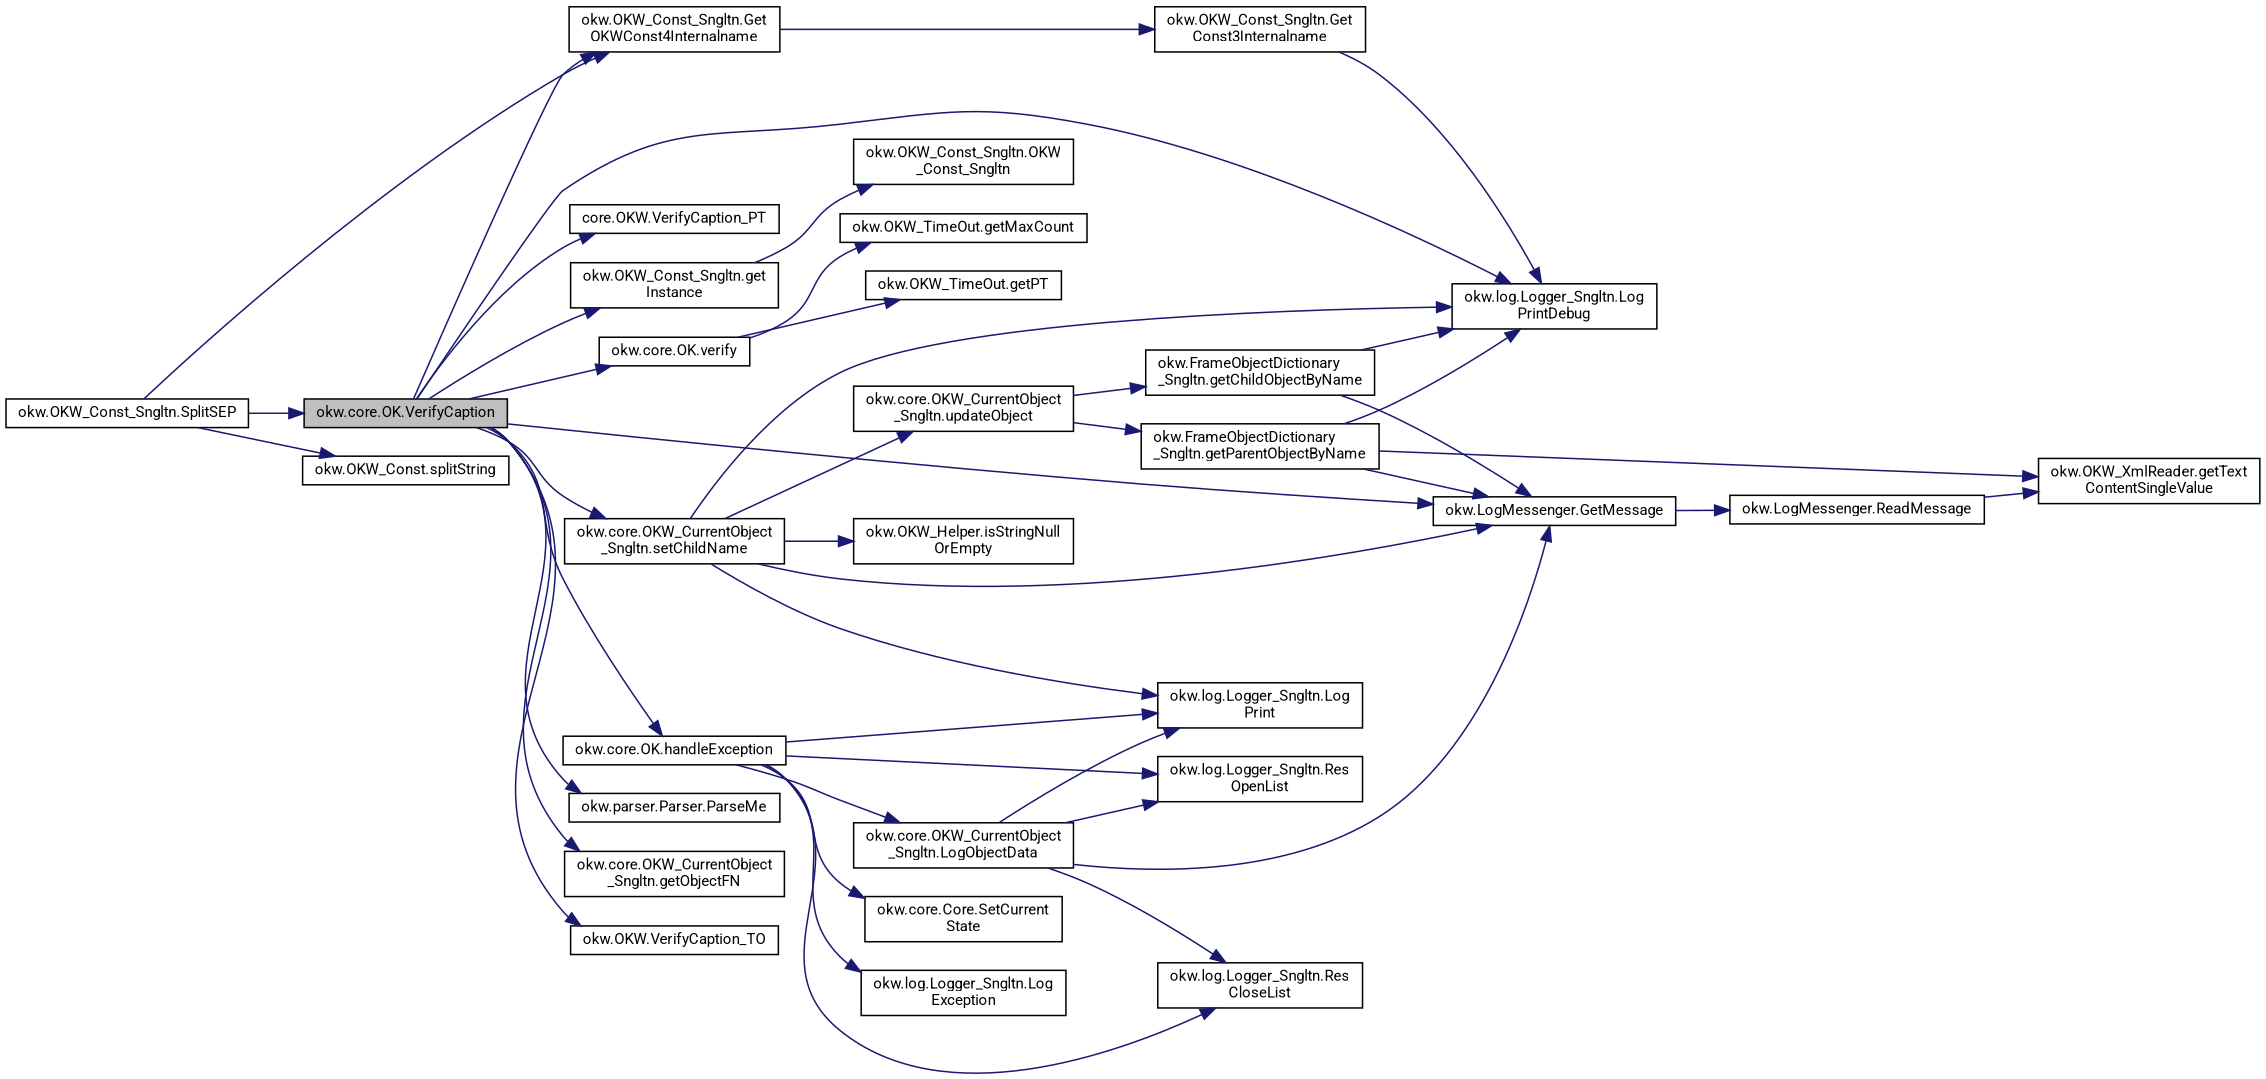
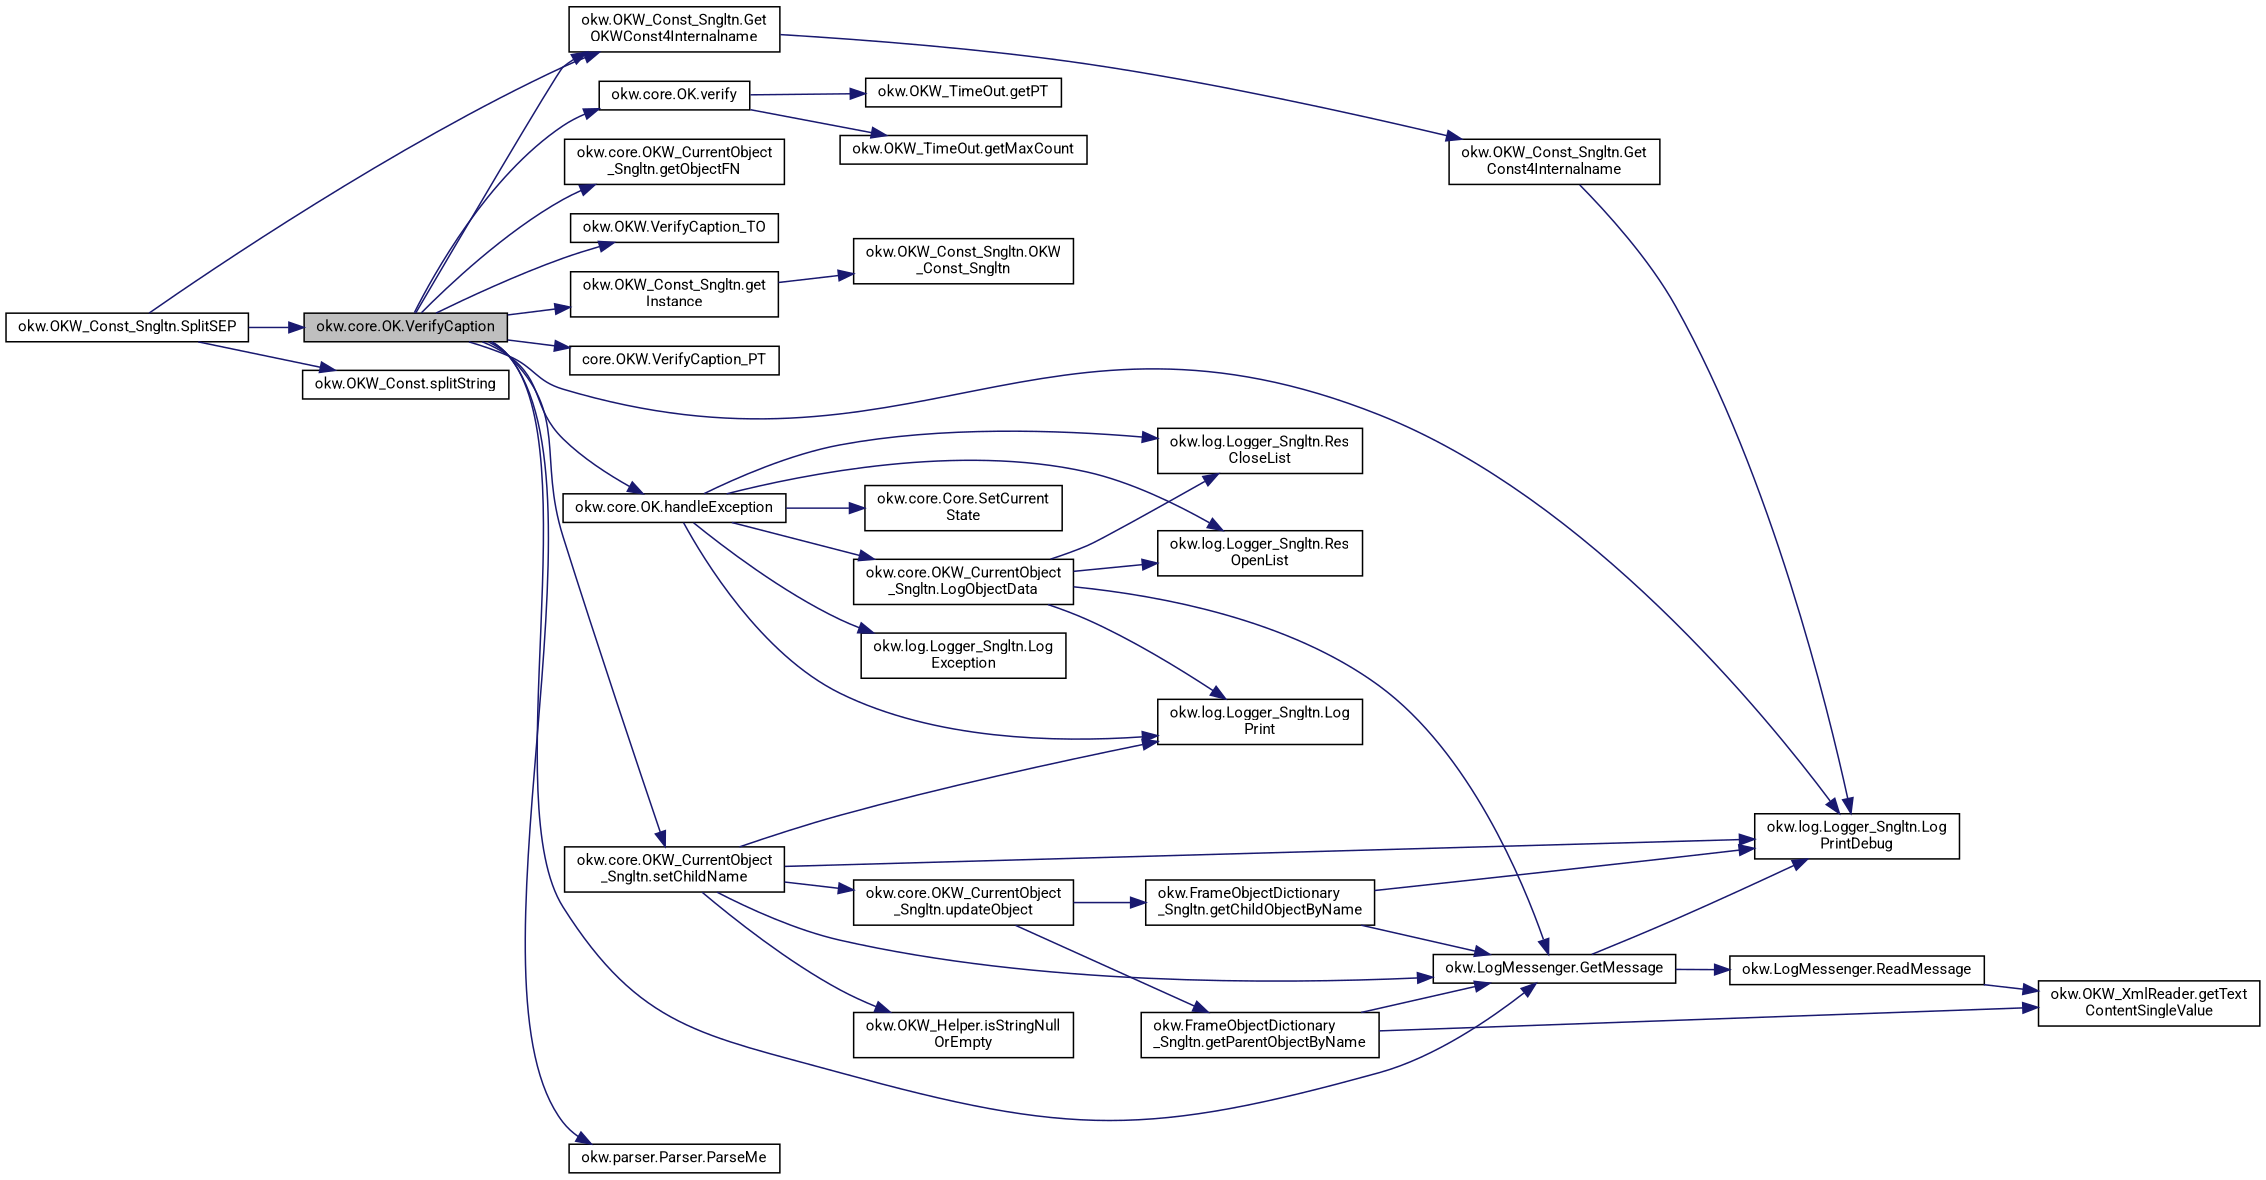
(1260, 29) -> (1554, 162)
(1428, 386) -> (1694, 911)
